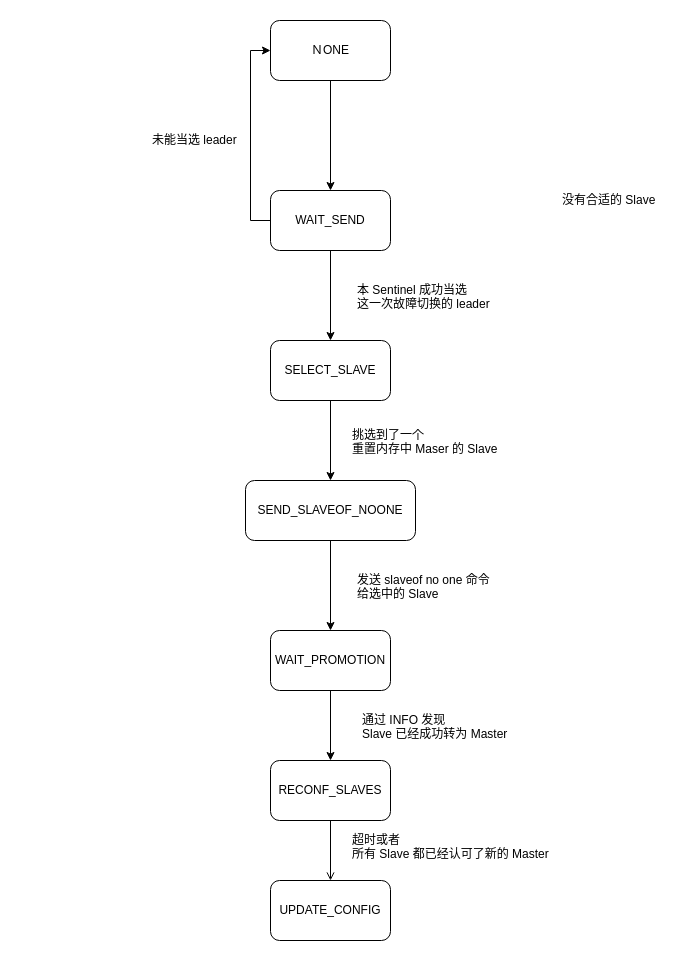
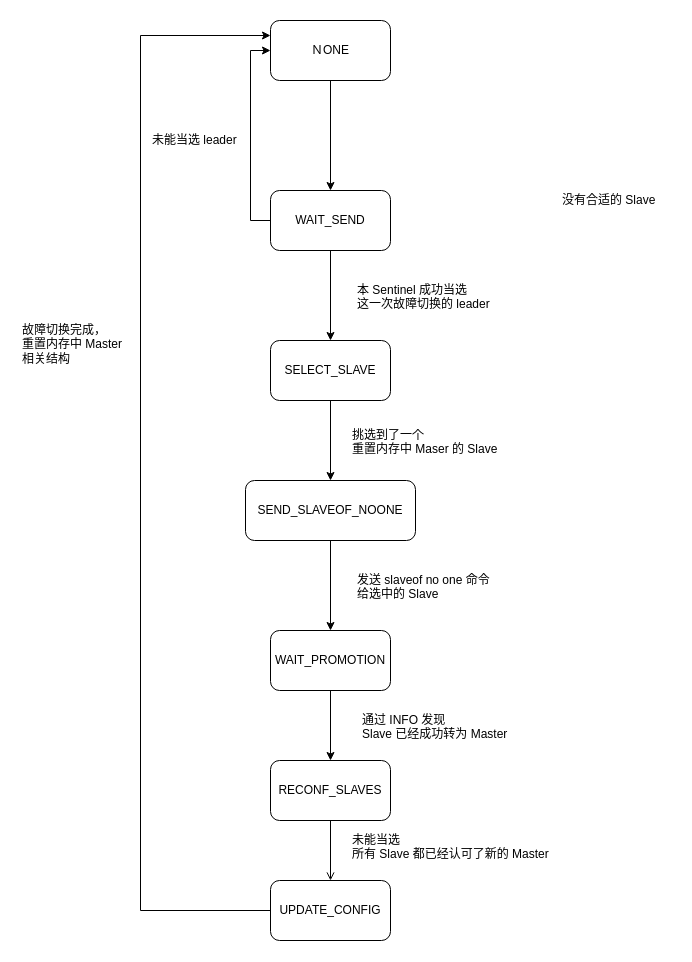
none -> (81, 341)
none -> (141, 477)
(453, 848) -> (453, 848)
